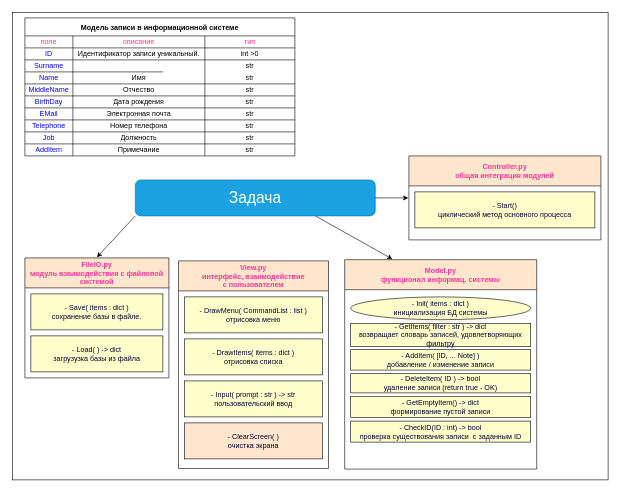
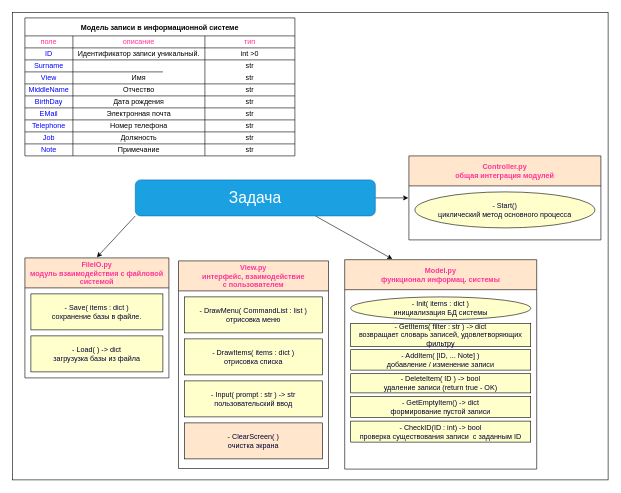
(49, 78) -> (49, 78)
(49, 150) -> (49, 150)
(505, 210) -> (505, 210)
